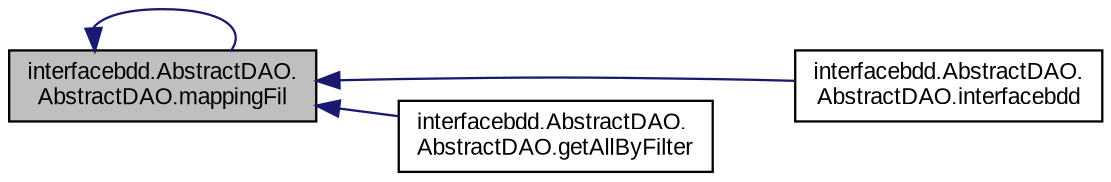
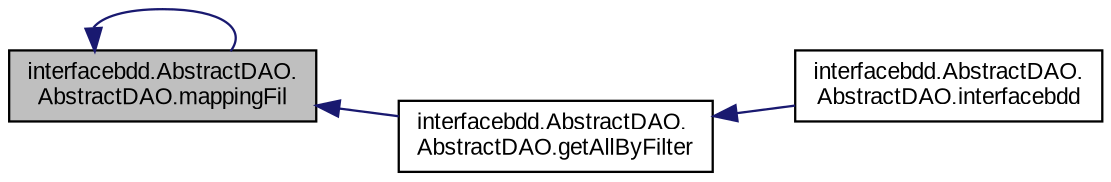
(567, 78) -> (766, 109)
